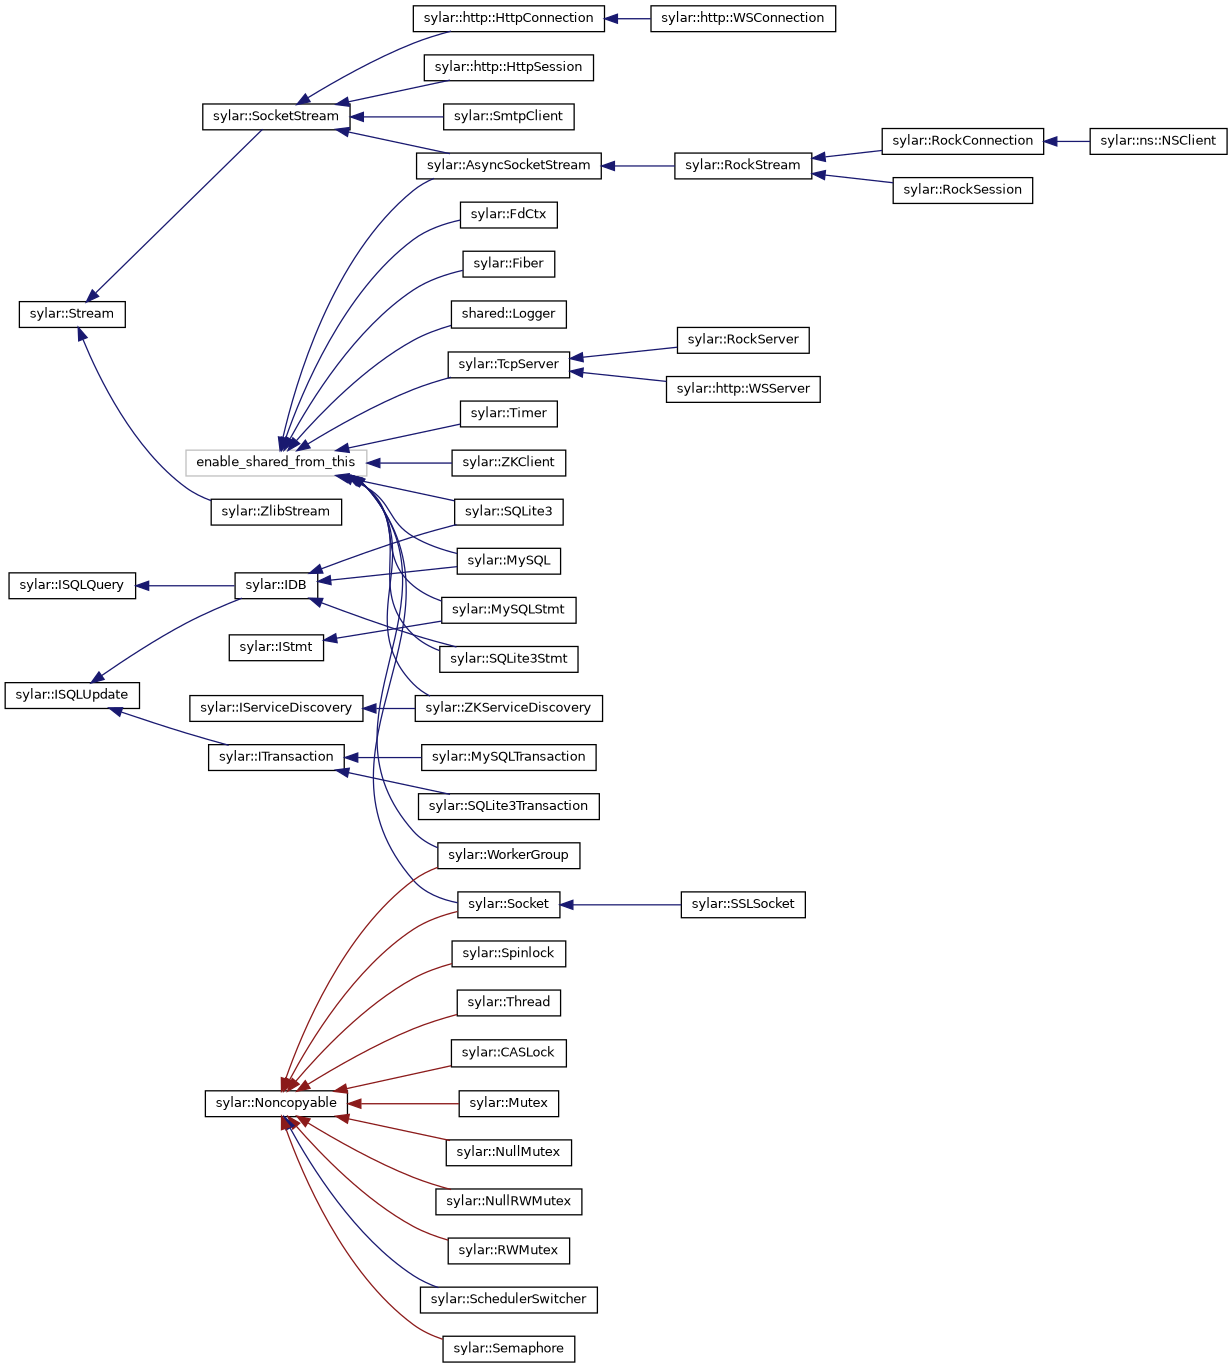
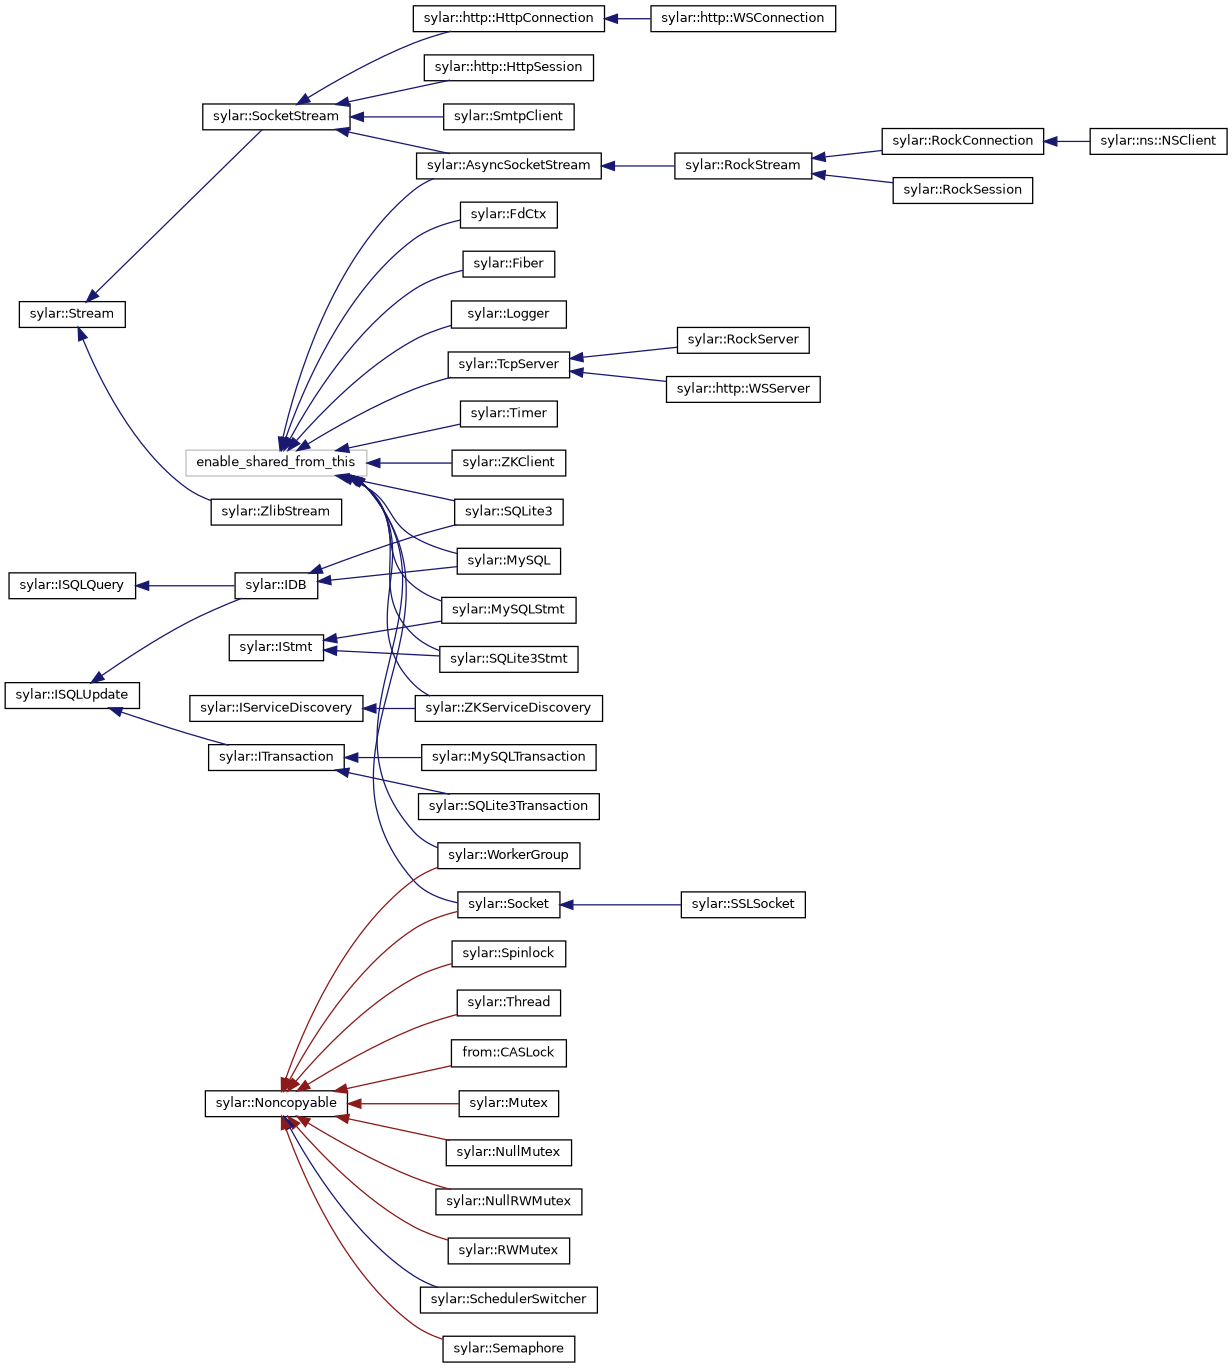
(509, 315) -> (509, 315)
(378, 623) -> (383, 653)
(509, 1053) -> (509, 1053)
